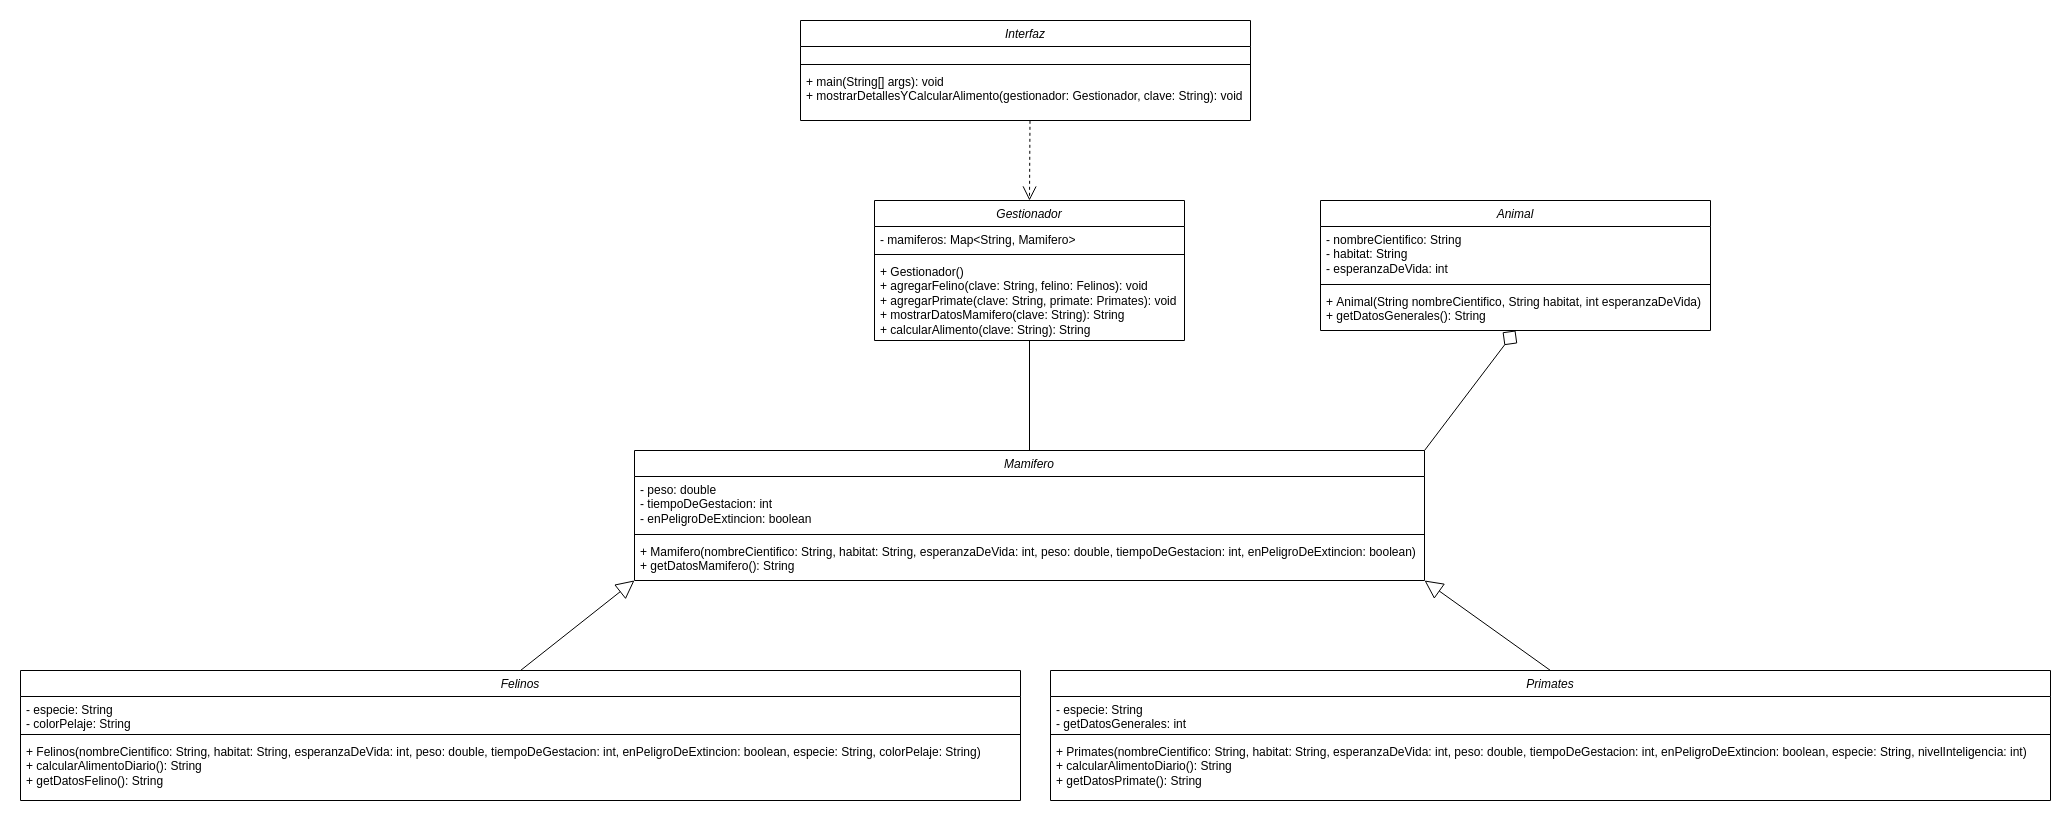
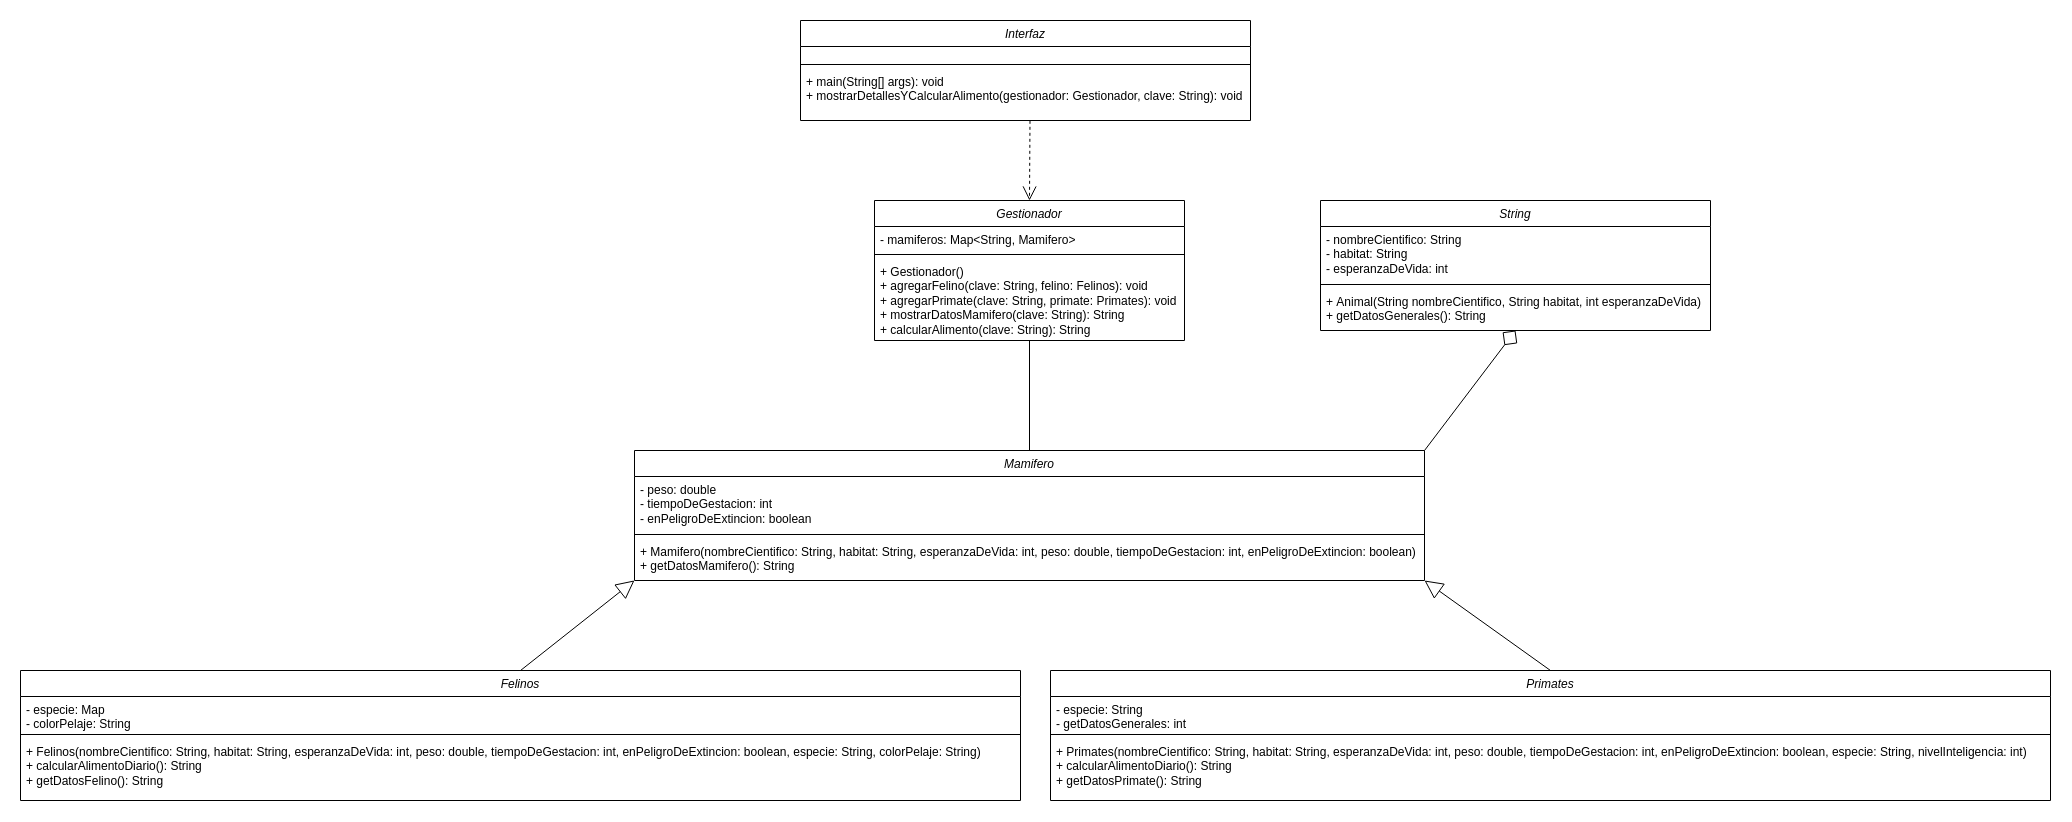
(1515, 214) -> (1515, 214)
(88, 718) -> (88, 718)
